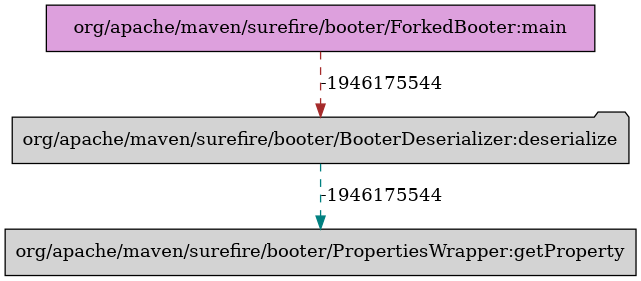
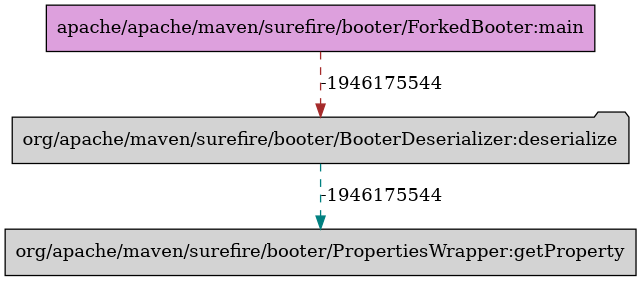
(321, 28) -> (321, 28)
